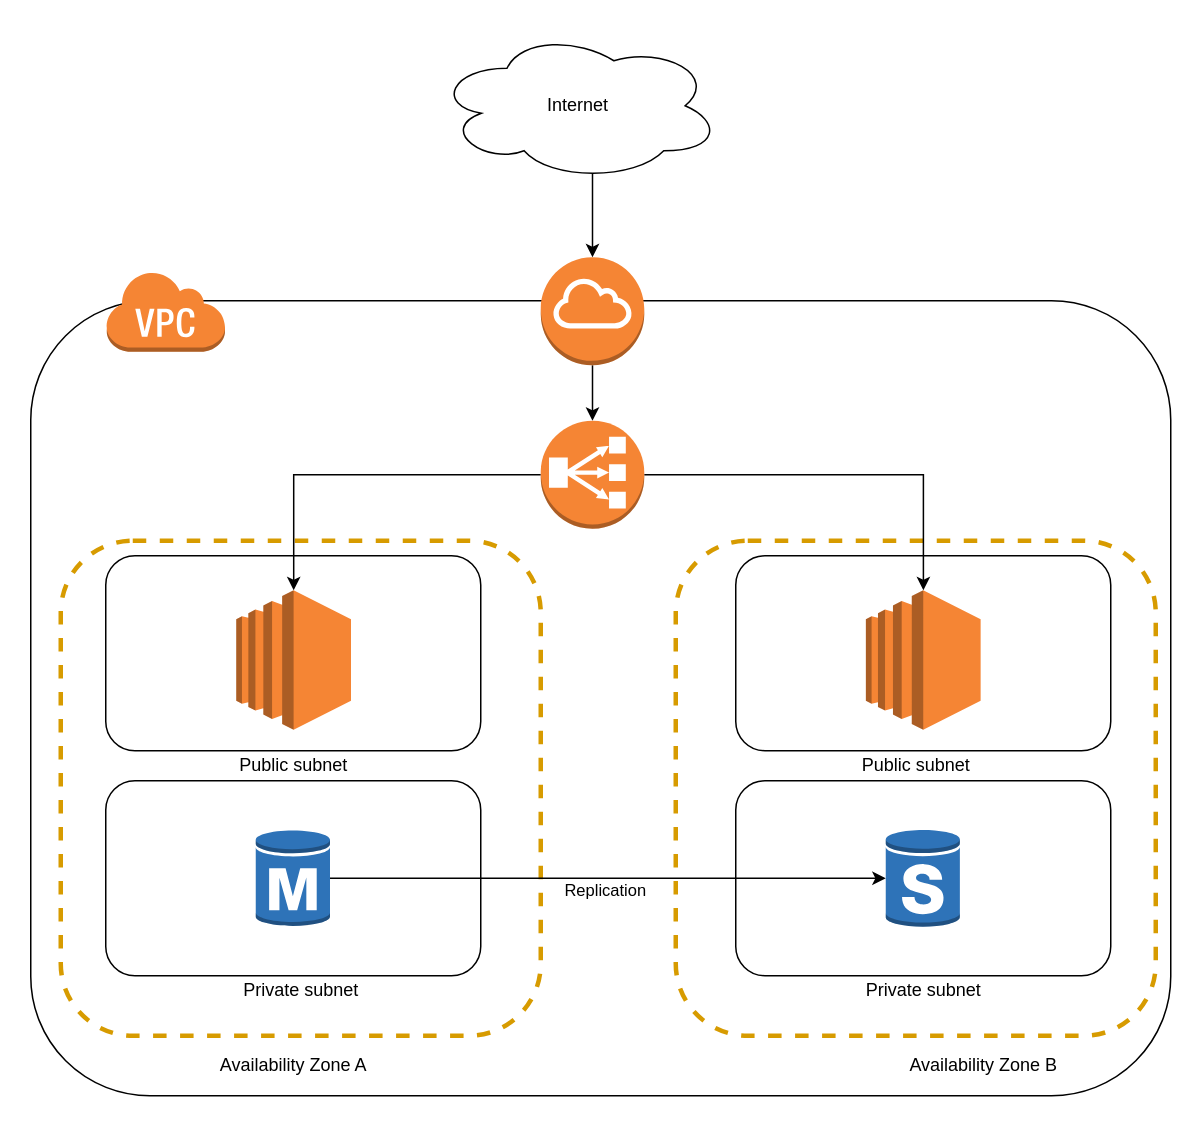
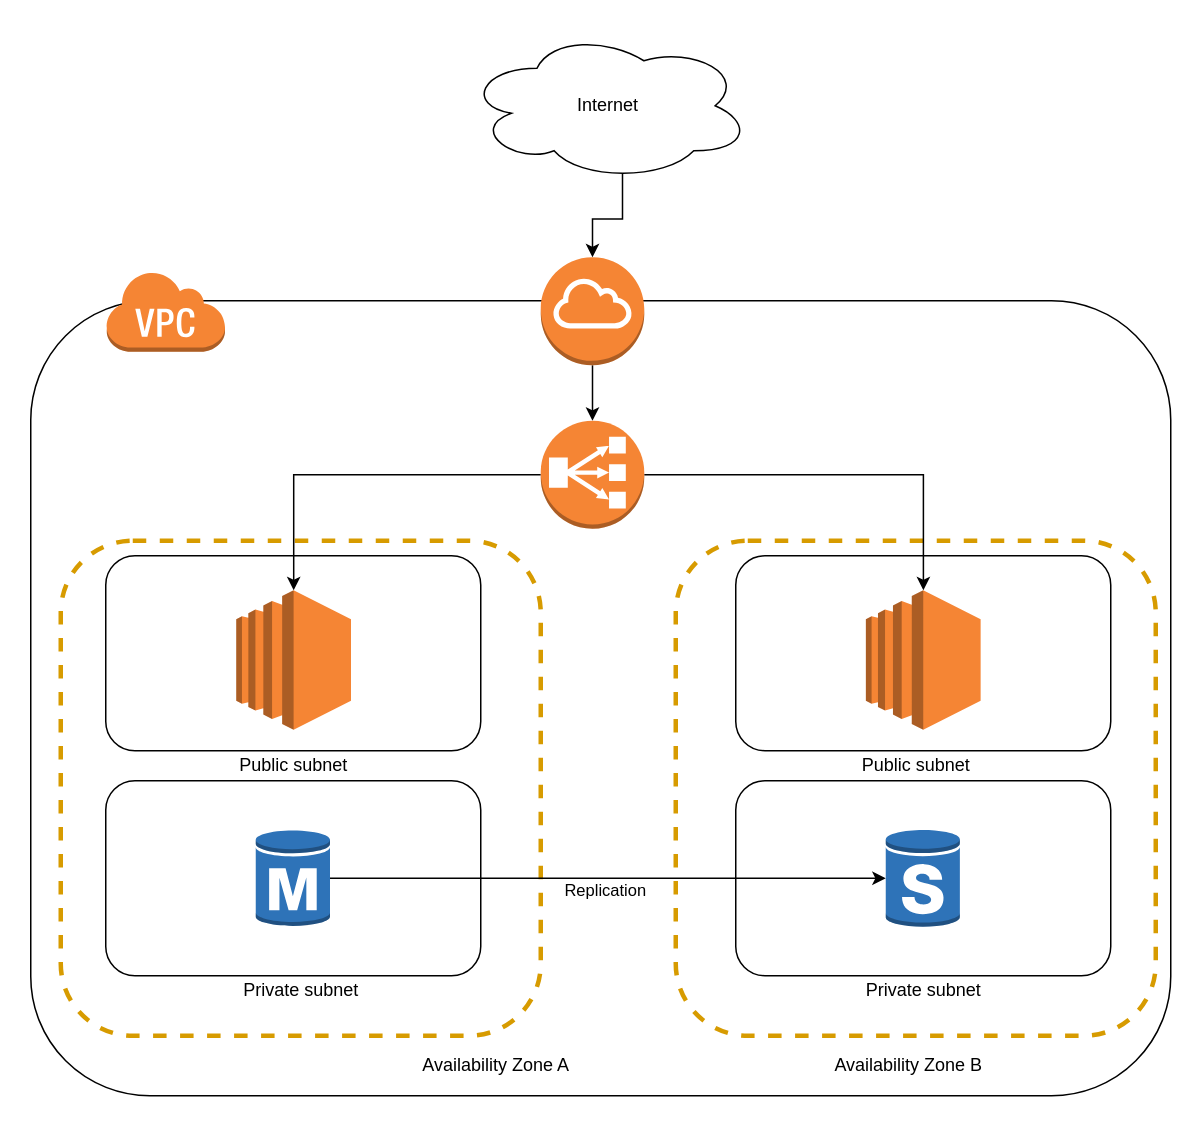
(578, 106) -> (608, 106)
(294, 1066) -> (496, 1066)
(983, 1066) -> (908, 1066)
